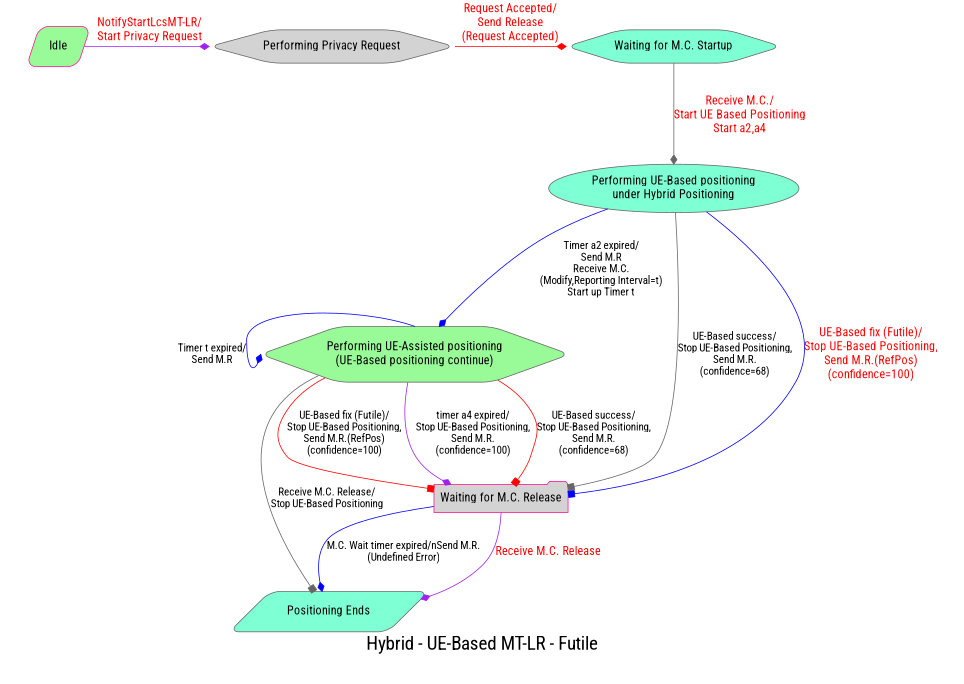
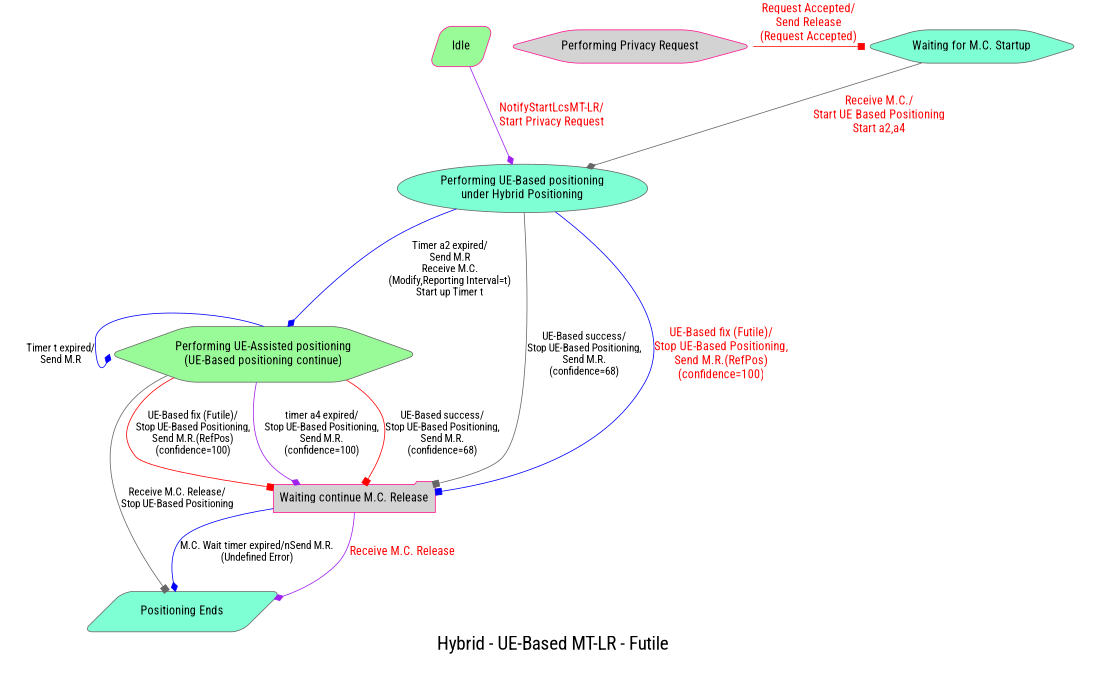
(142, 46) -> (489, 111)
(332, 46) -> (630, 46)
(506, 46) -> (805, 46)
(501, 499) -> (354, 499)
